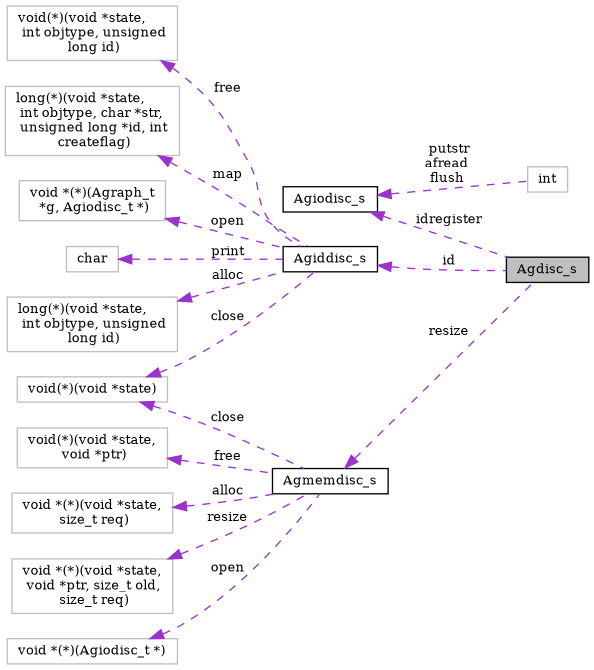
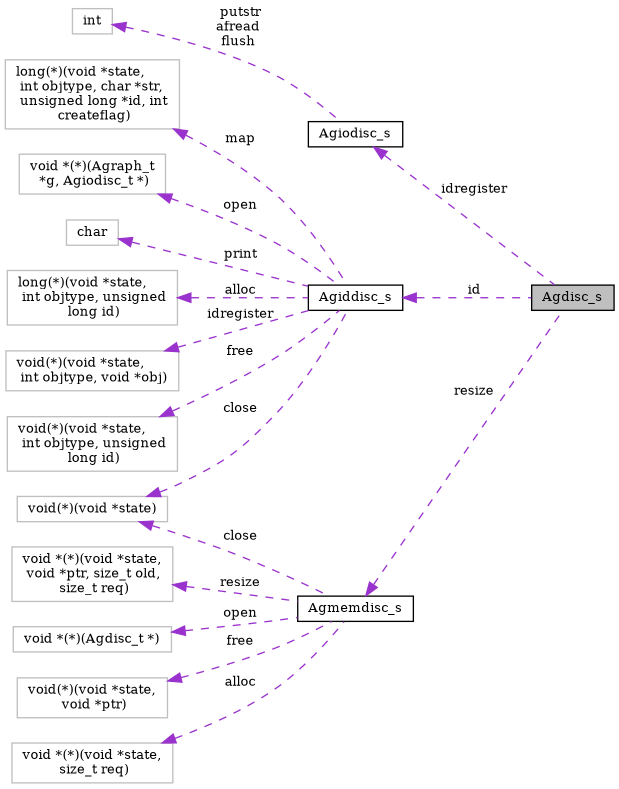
(459, 188) -> (240, 60)
none -> (92, 371)
(92, 651) -> (92, 639)
